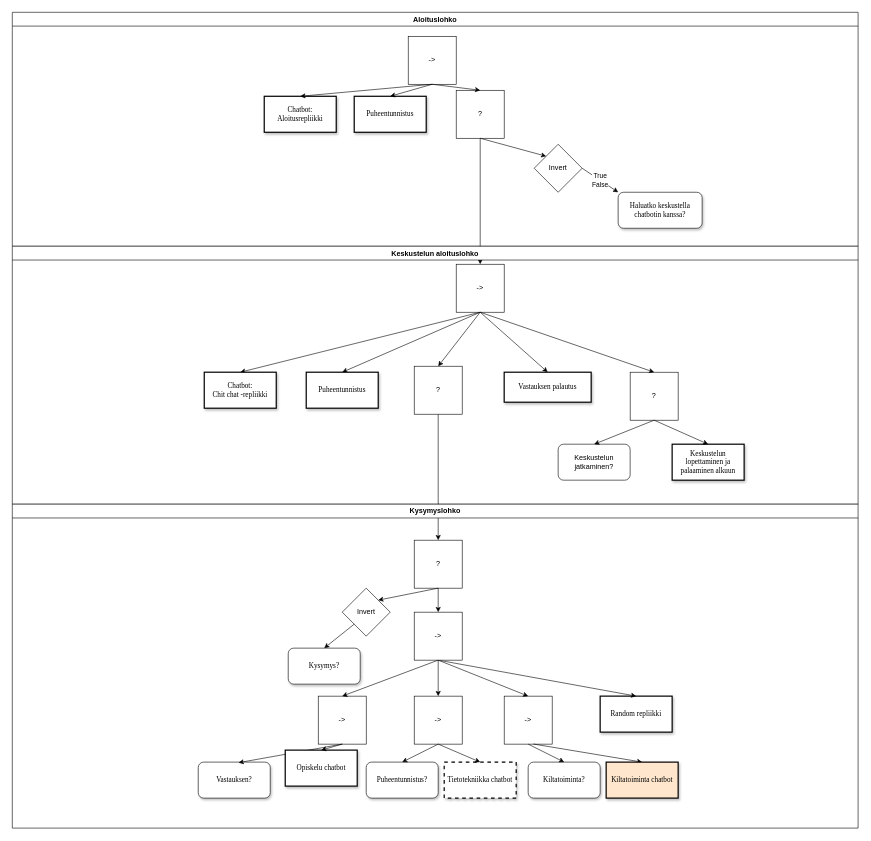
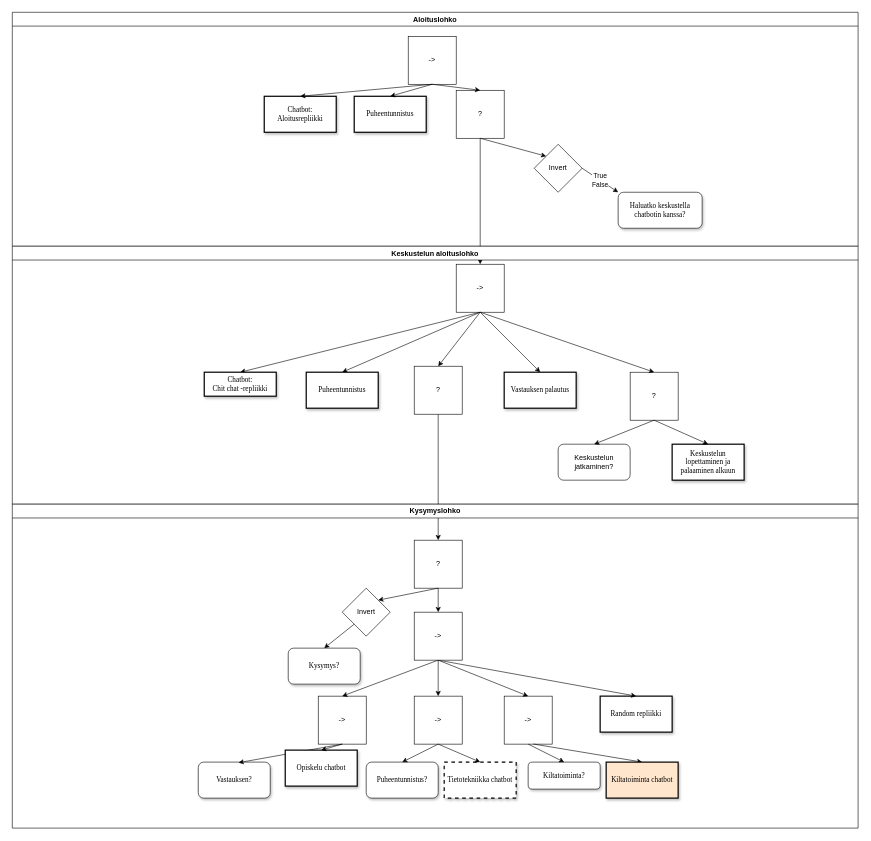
(548, 387) -> (540, 390)
(240, 390) -> (240, 384)
(564, 780) -> (564, 776)
